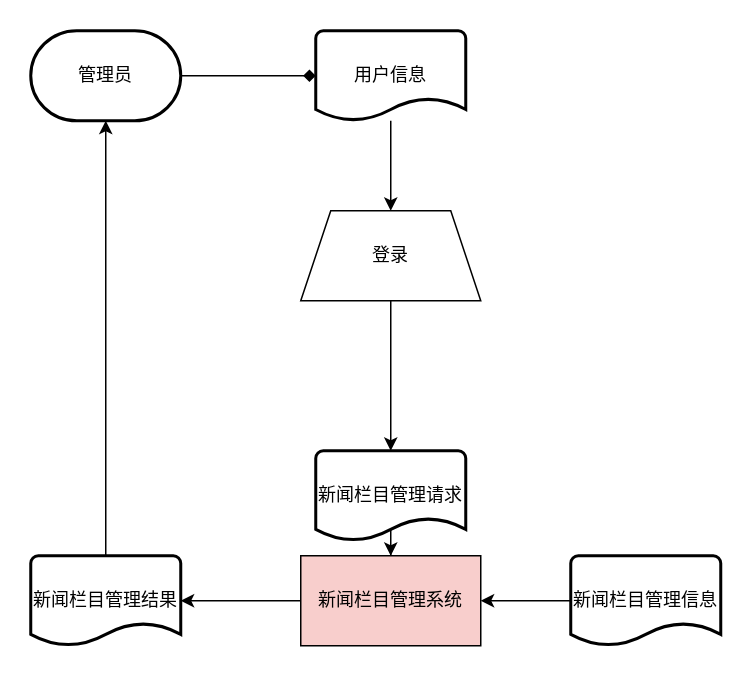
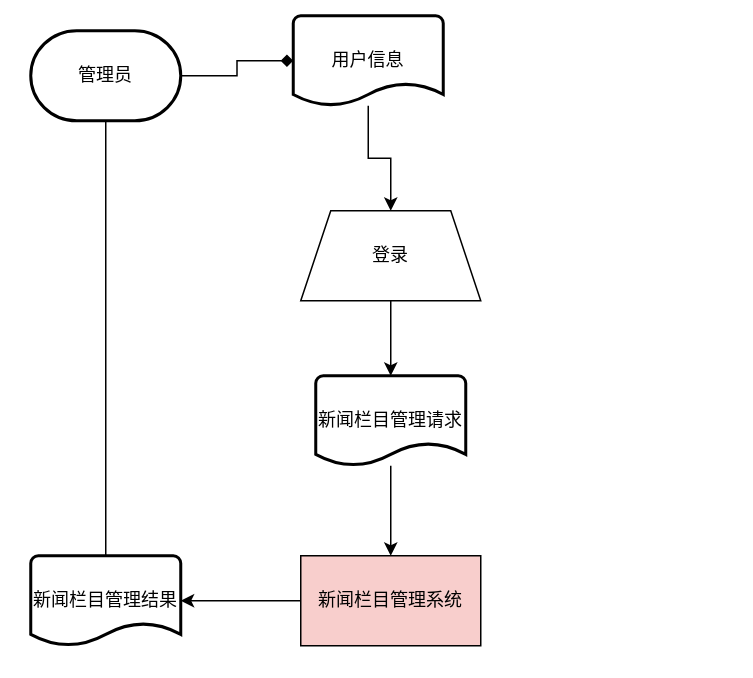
(391, 76) -> (368, 61)
(106, 132) -> (106, 127)
(391, 496) -> (391, 421)
(531, 601) -> none
(646, 601) -> none
